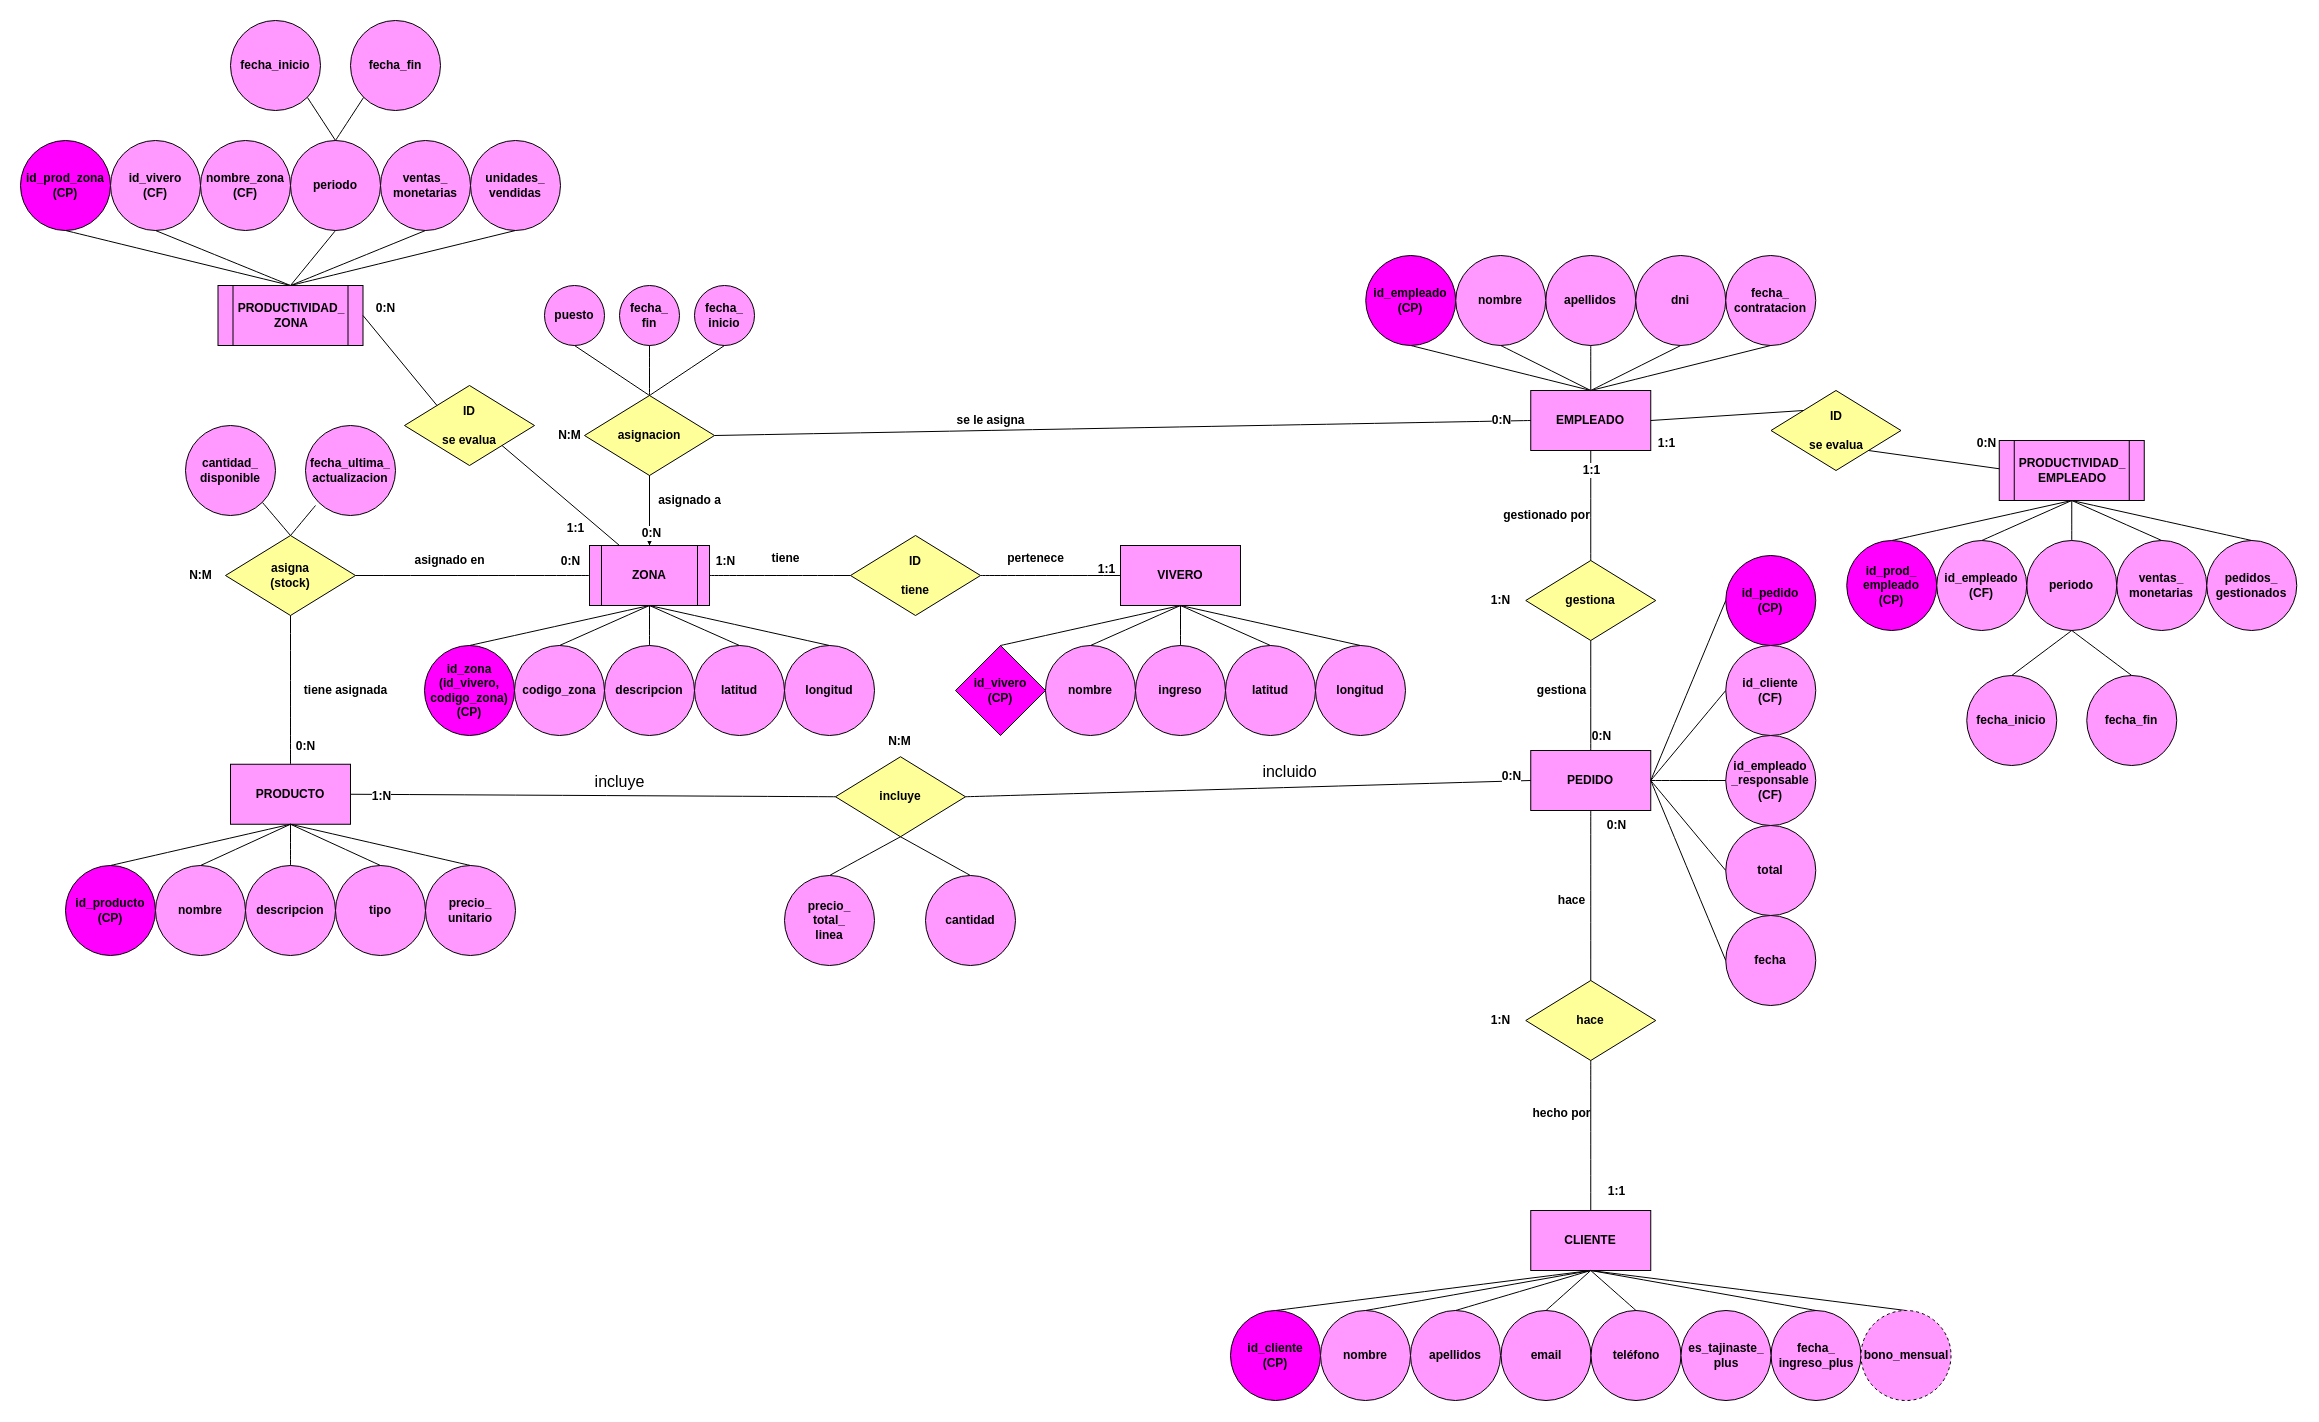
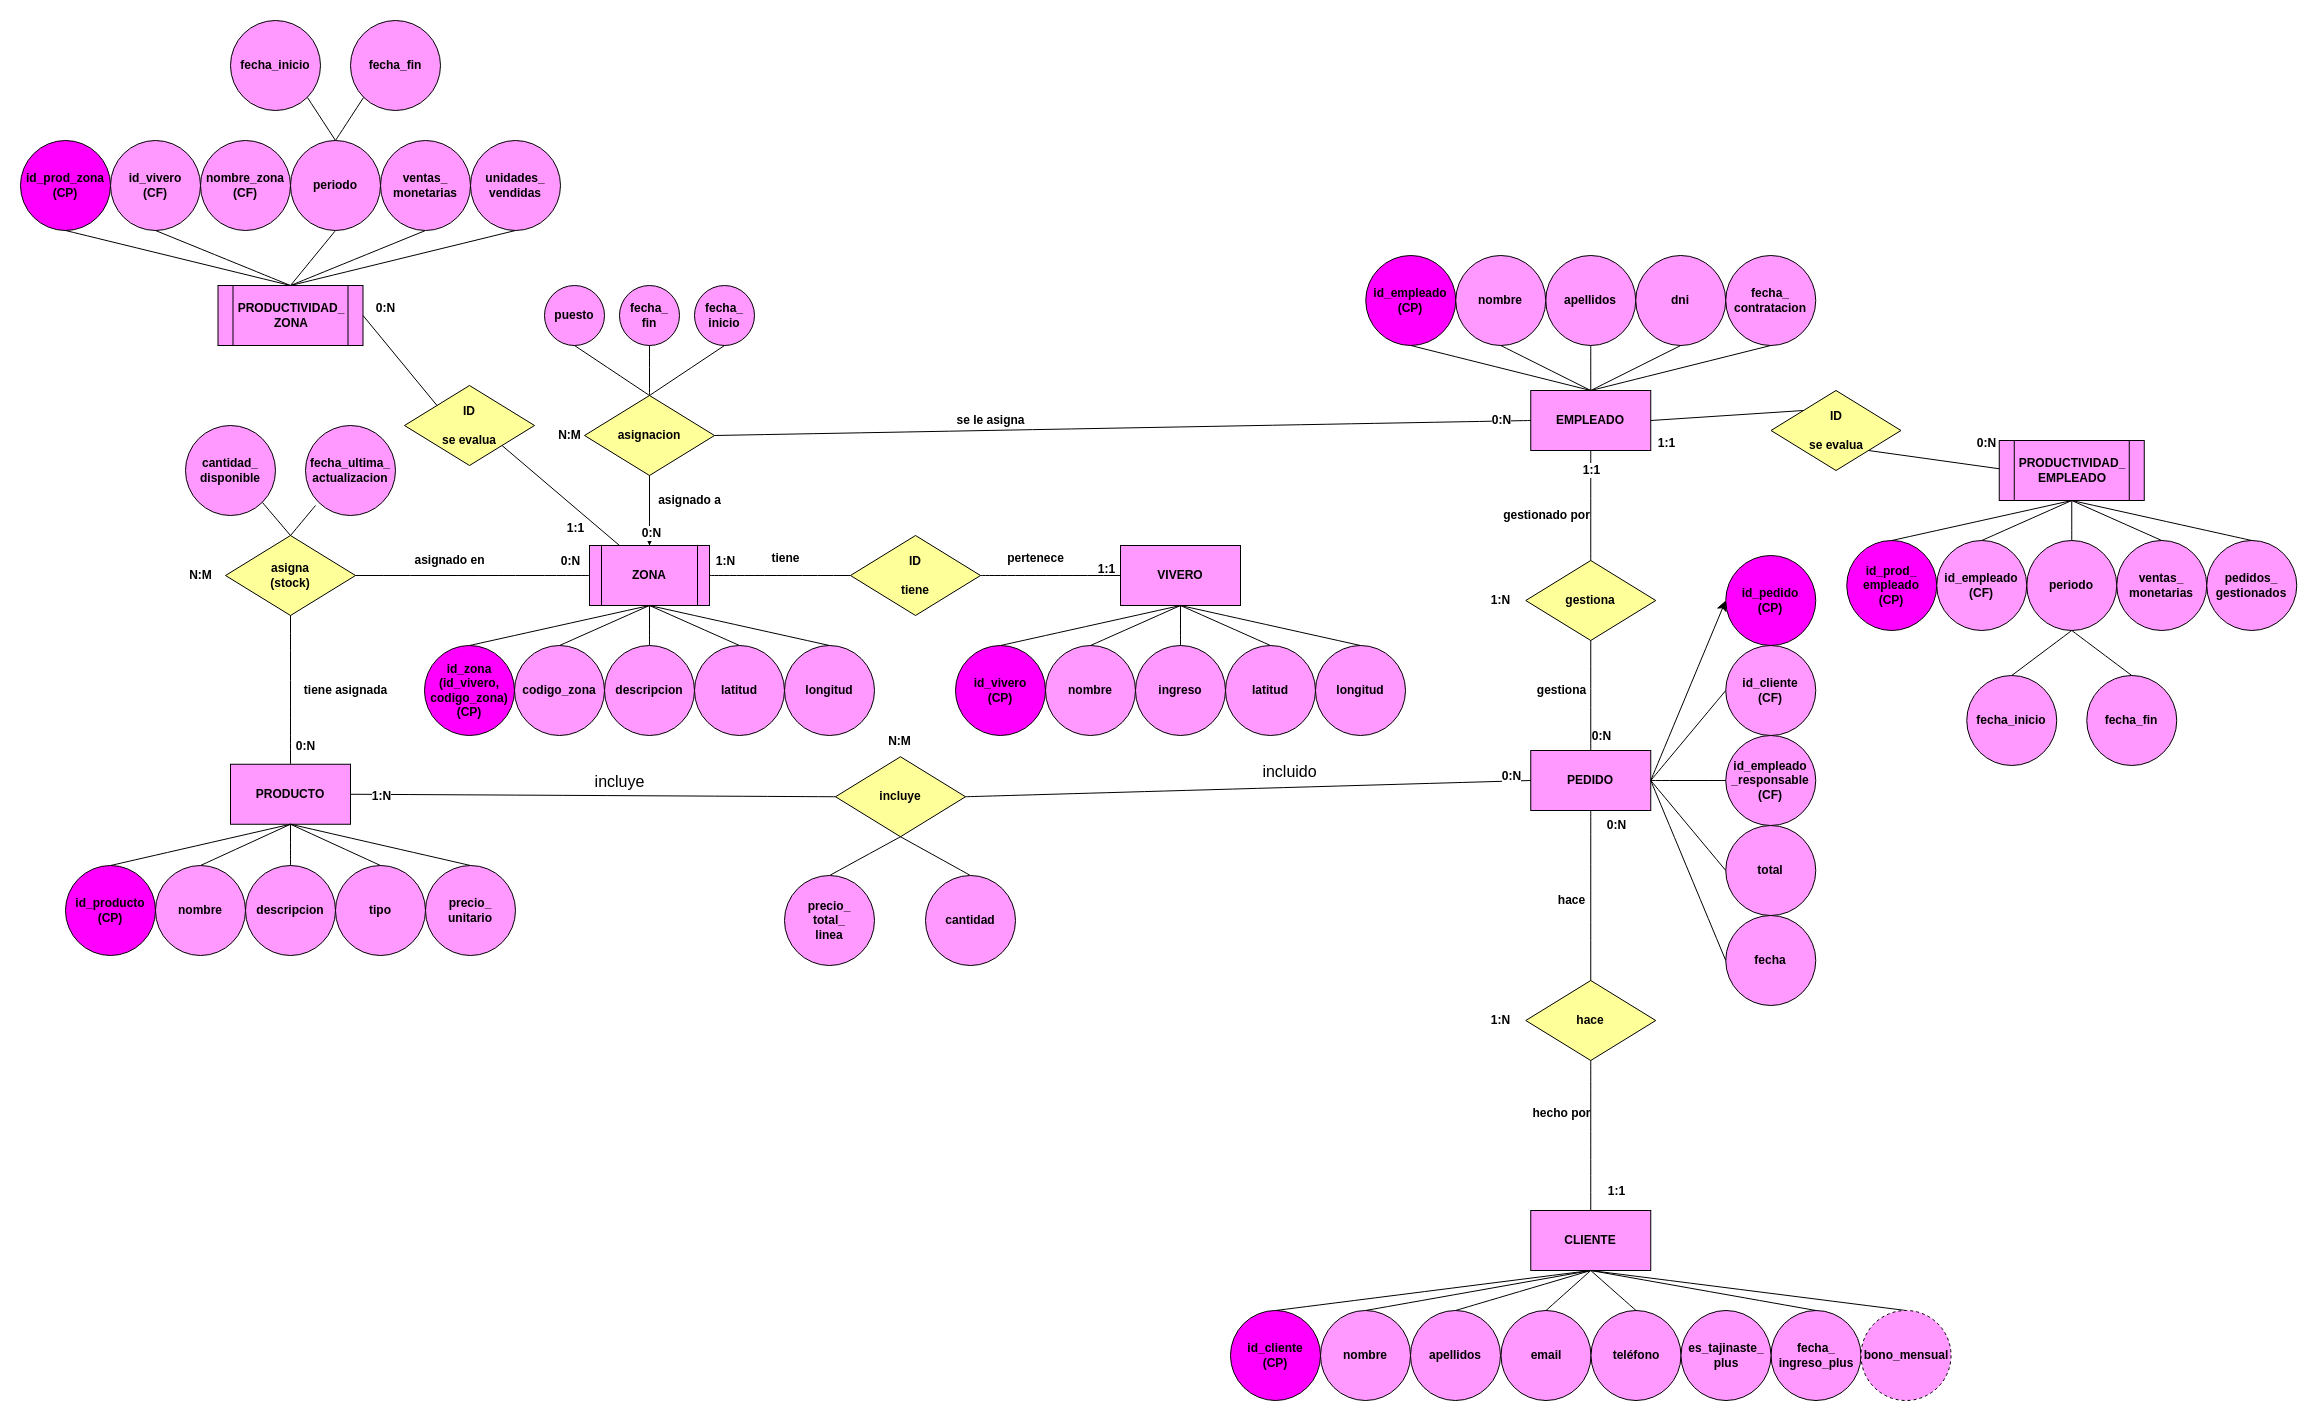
(1723, 606) -> (1722, 610)
(1001, 691) -> (1001, 691)
